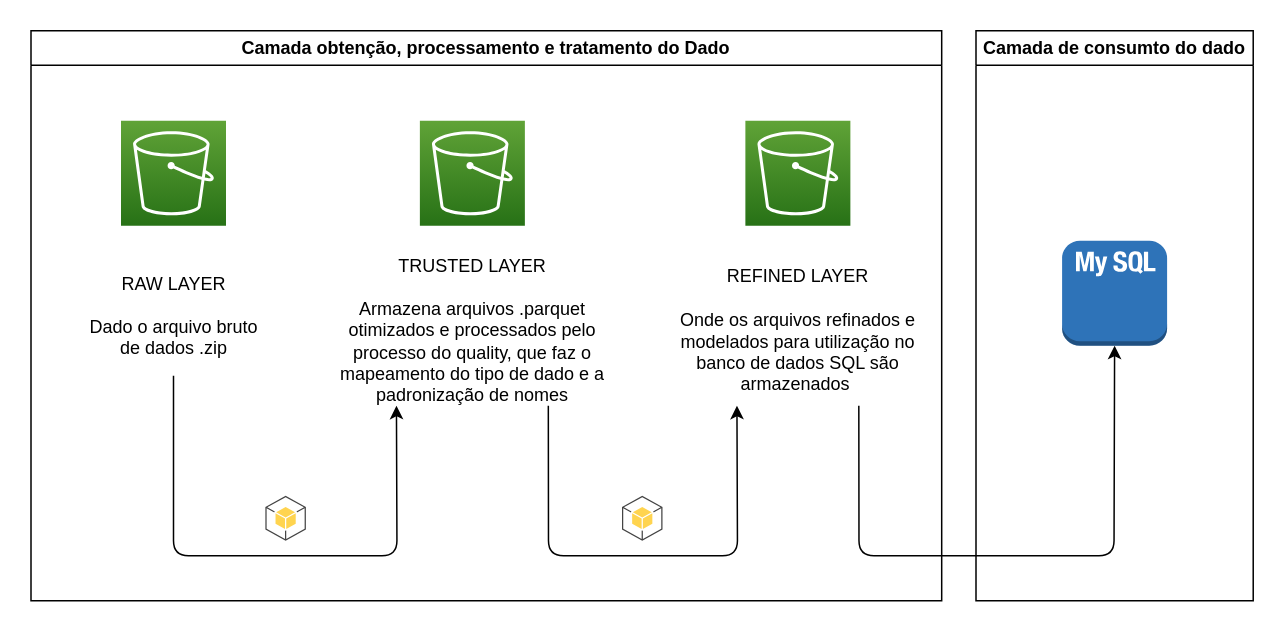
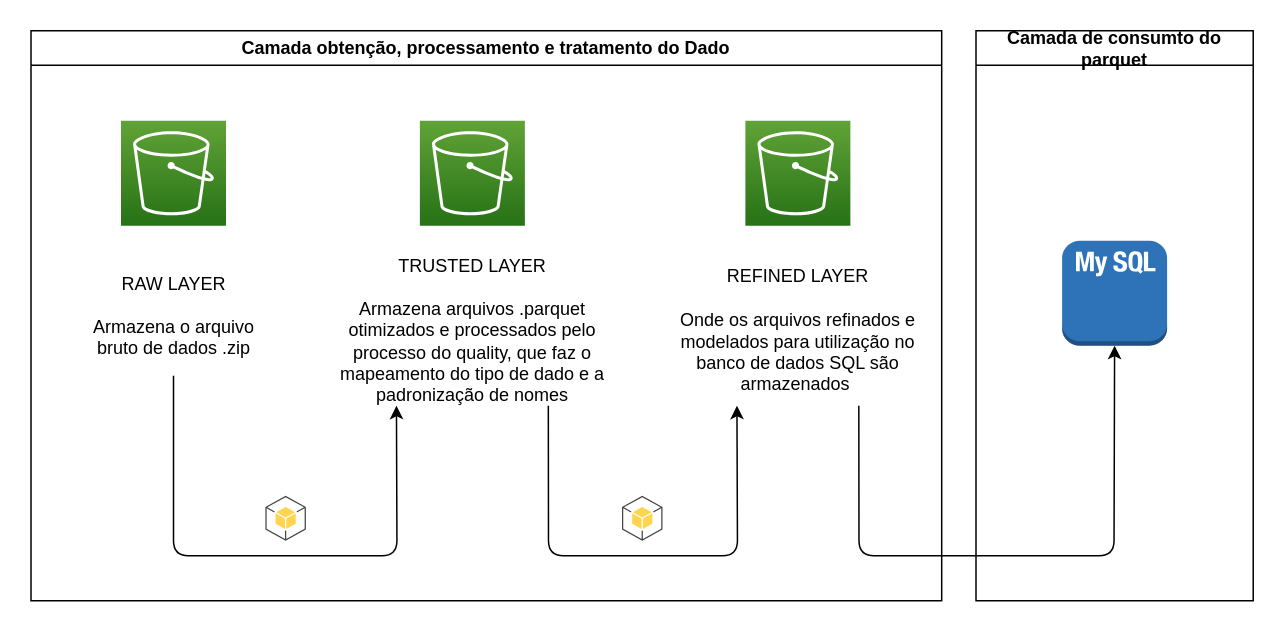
(1115, 49) -> (1115, 49)
(174, 316) -> (174, 316)
